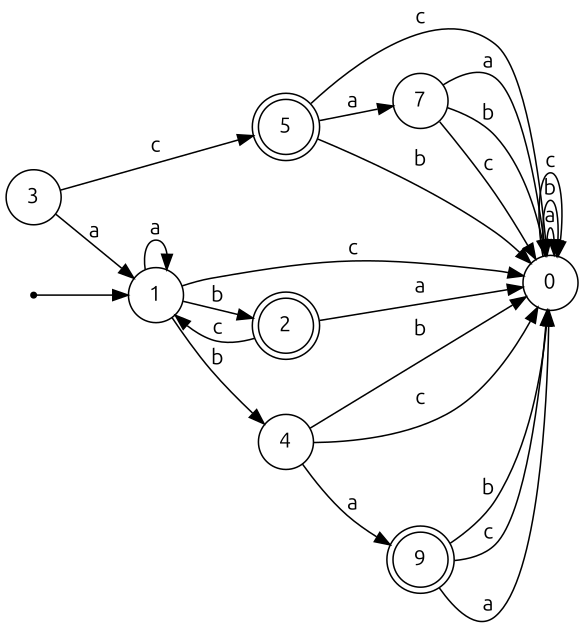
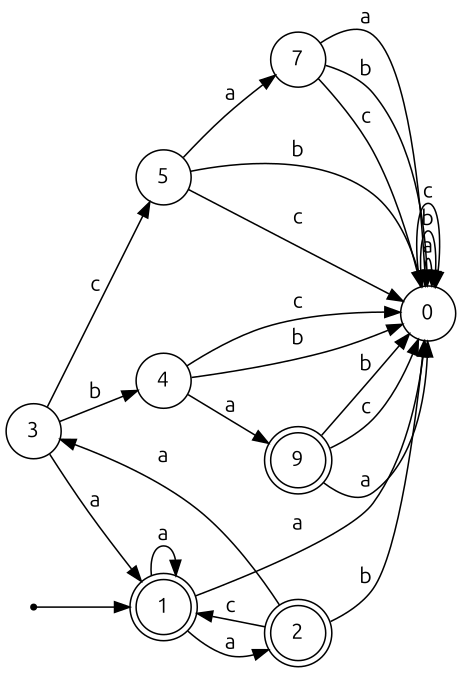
(286, 127) -> (164, 177)
(353, 248) -> (298, 524)
(421, 287) -> (366, 577)
(156, 295) -> (164, 607)
(218, 296) -> (231, 643)
(209, 368) -> (92, 409)
none -> (192, 506)
